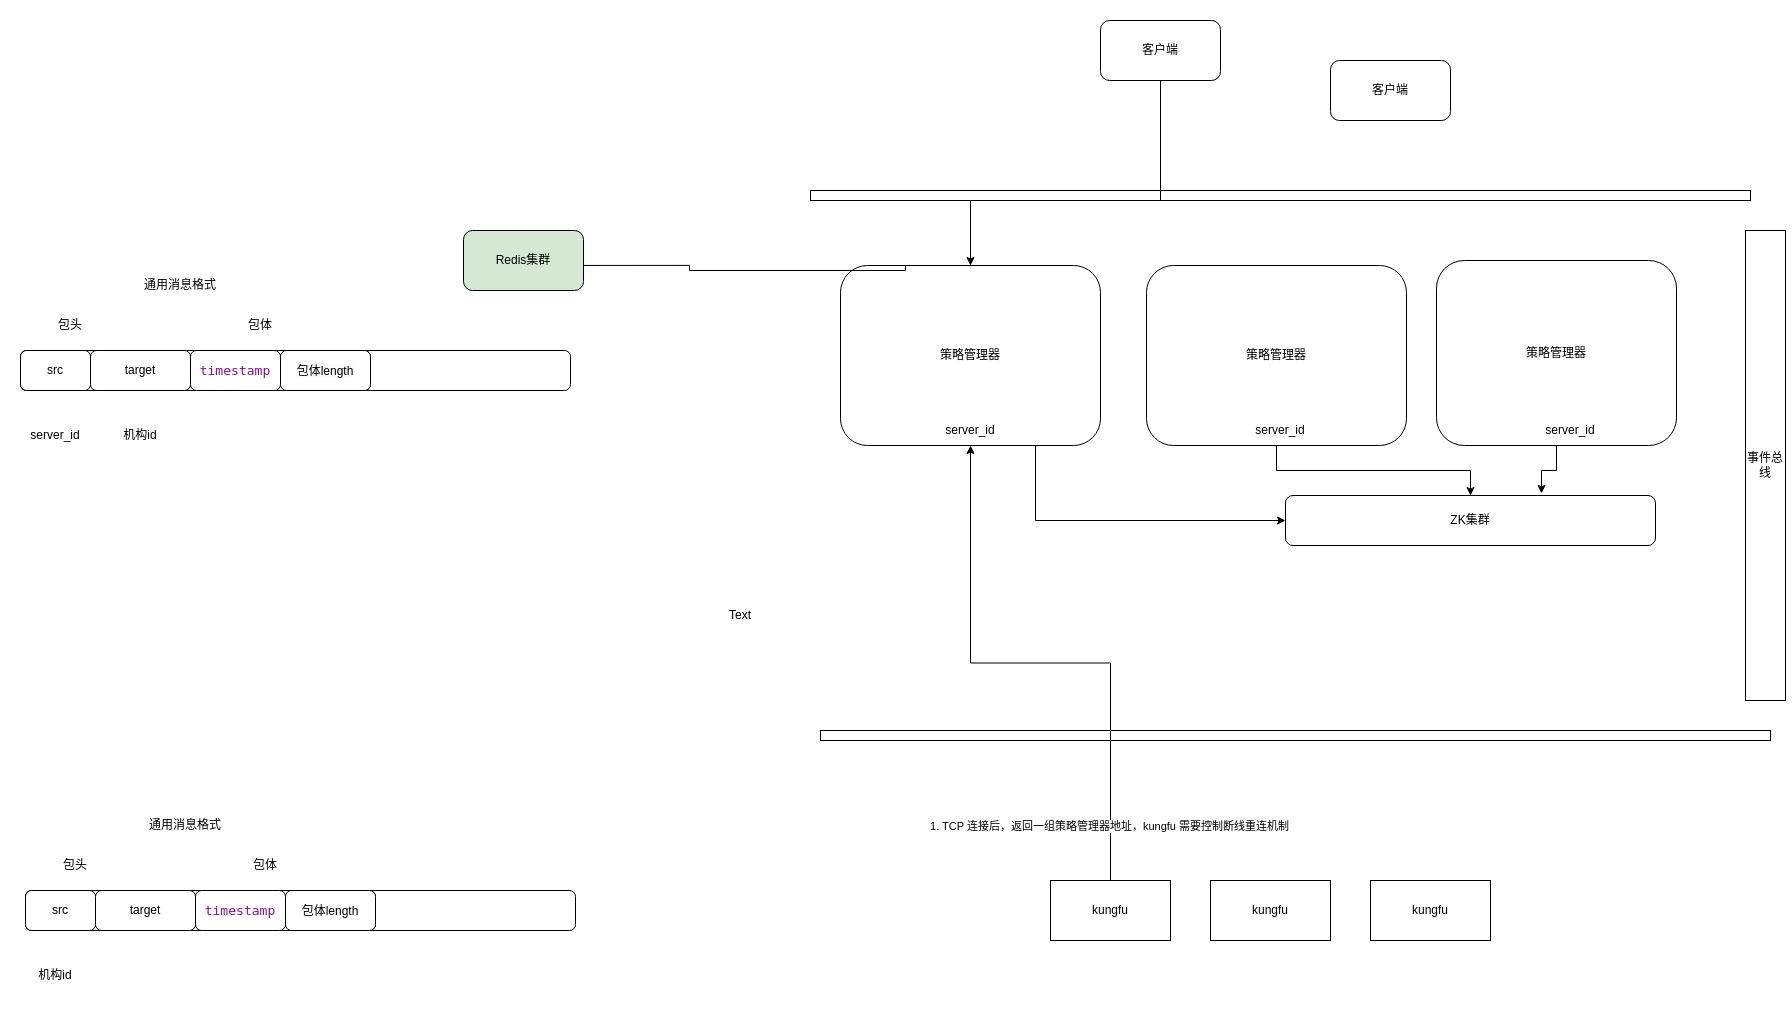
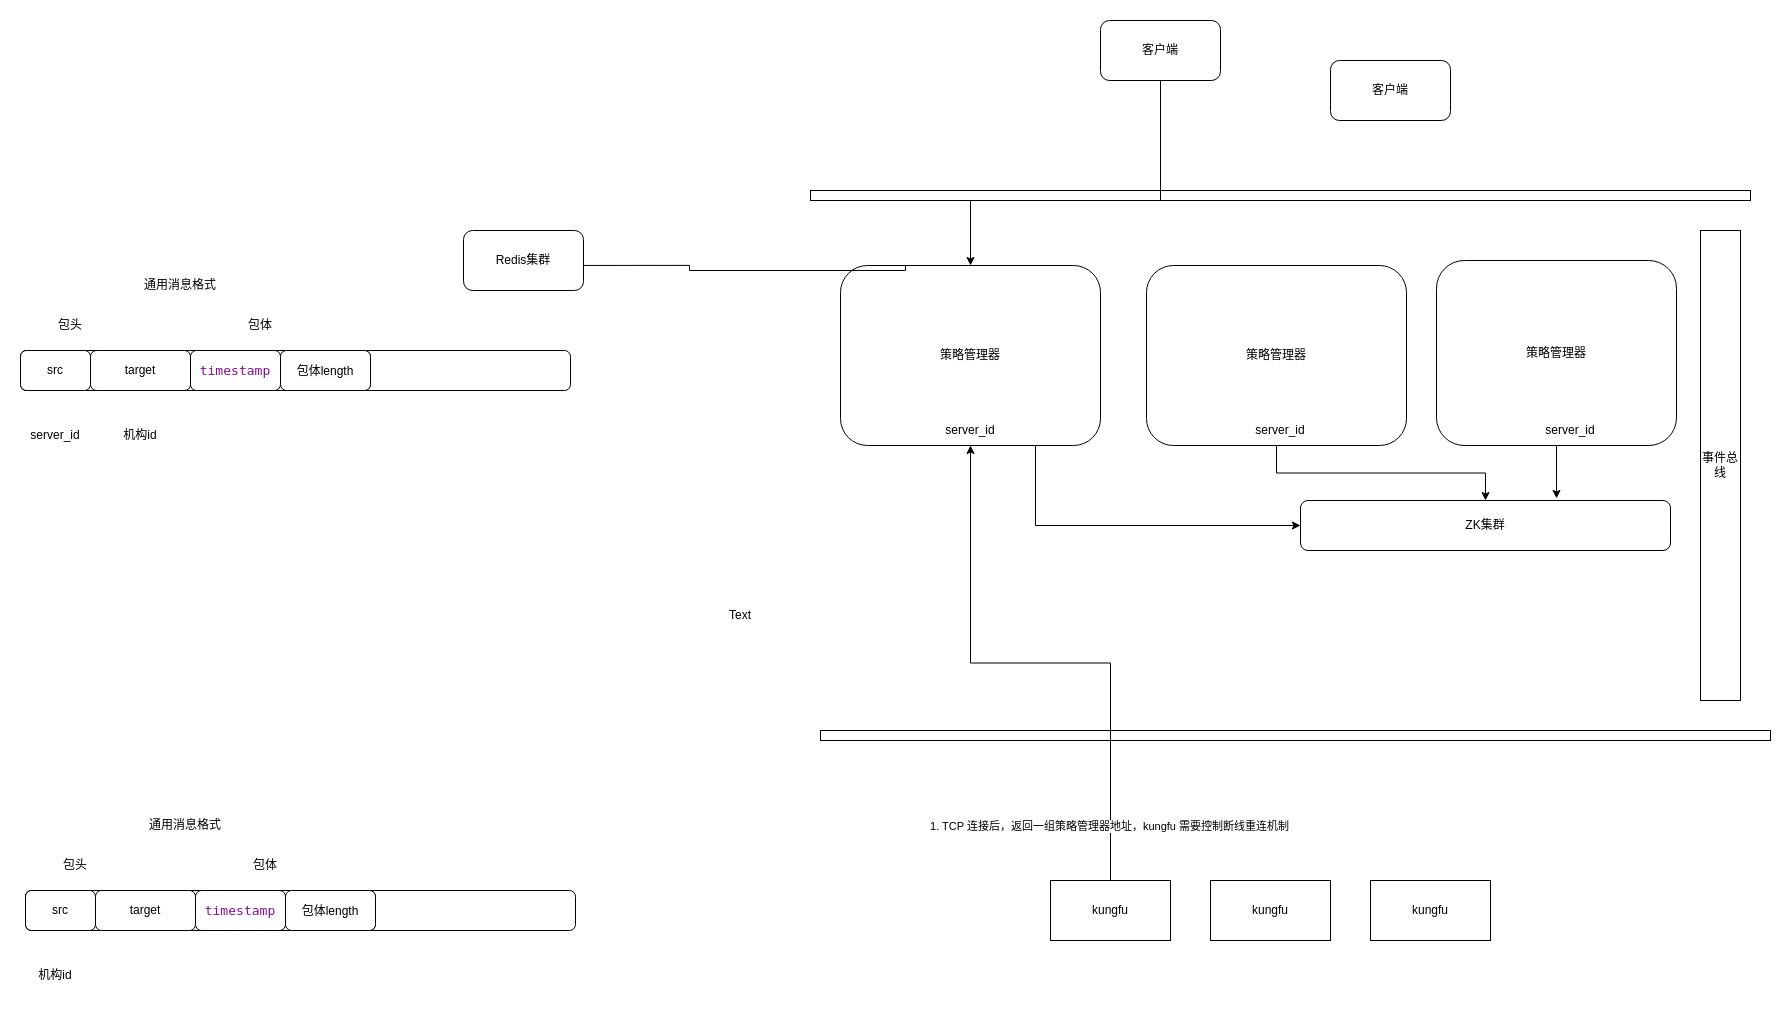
(524, 261) -> (524, 261)
(1766, 466) -> (1721, 466)
(1471, 521) -> (1486, 526)
